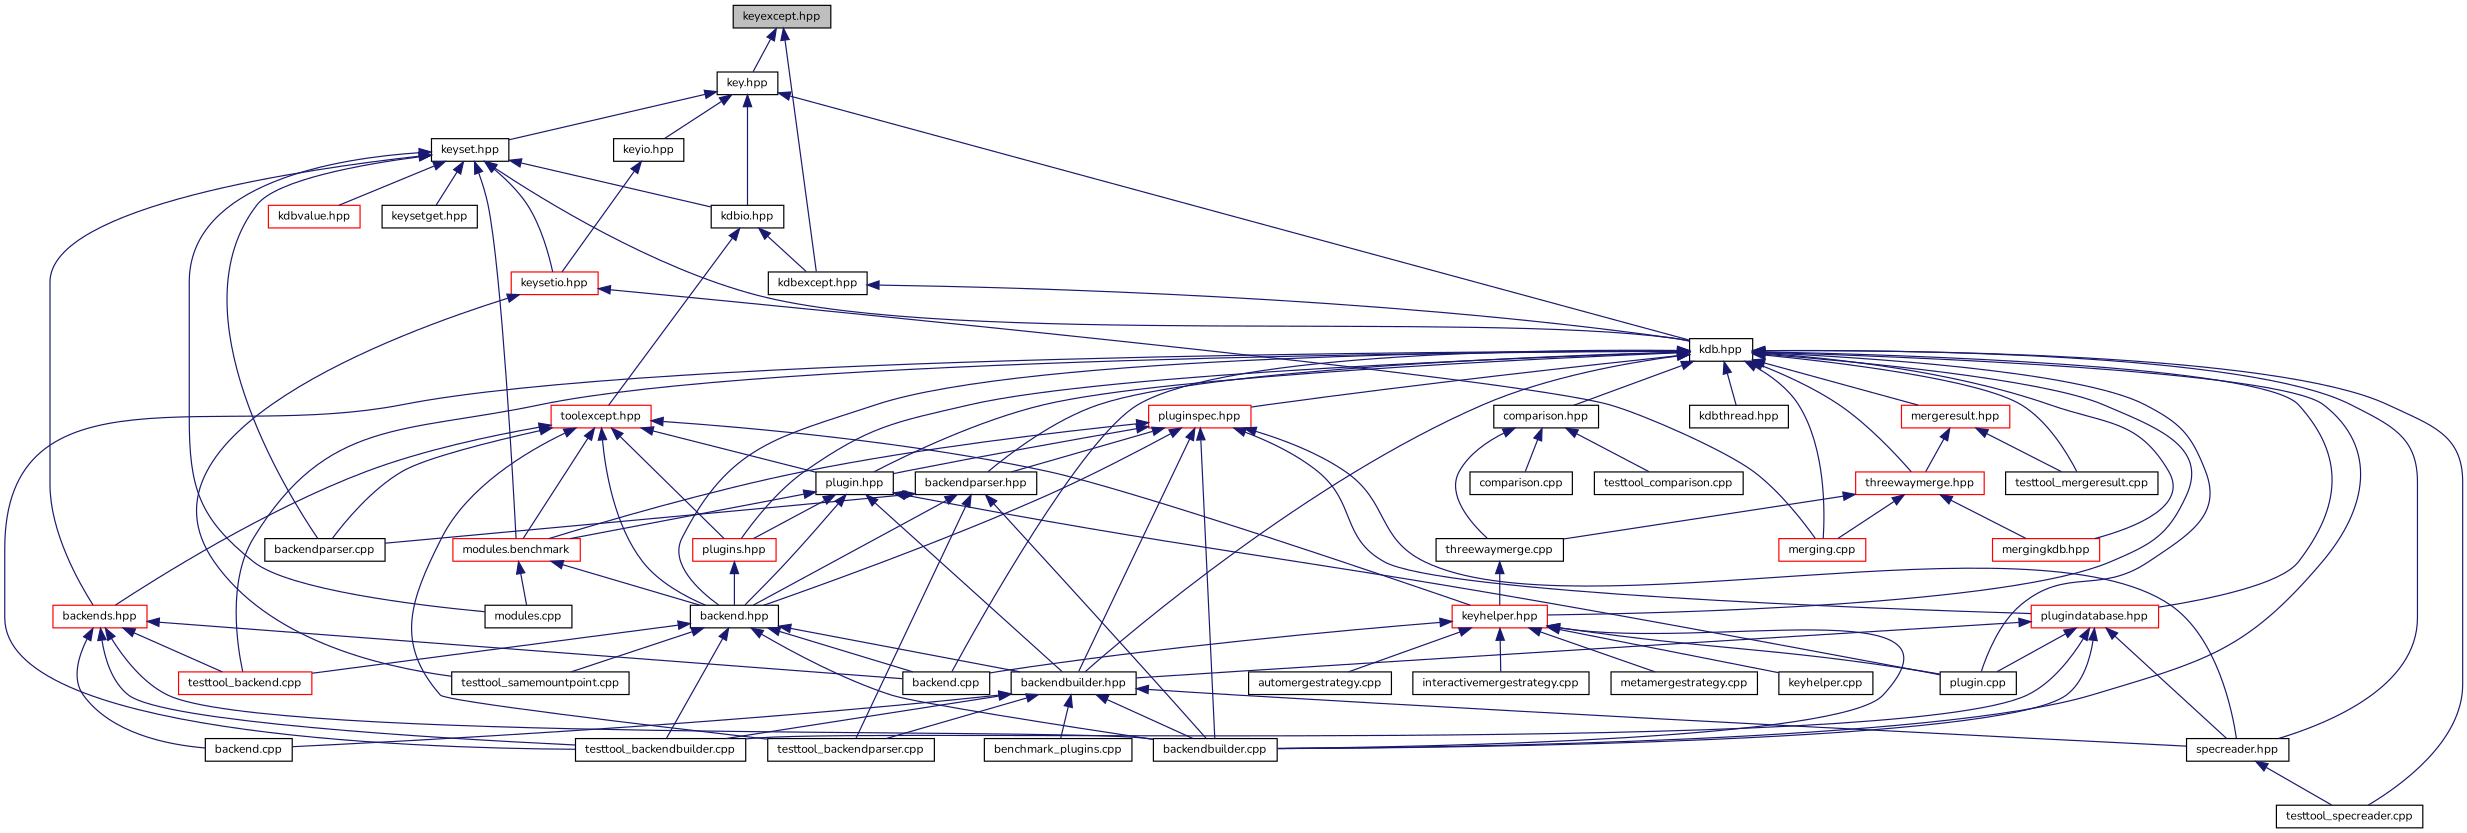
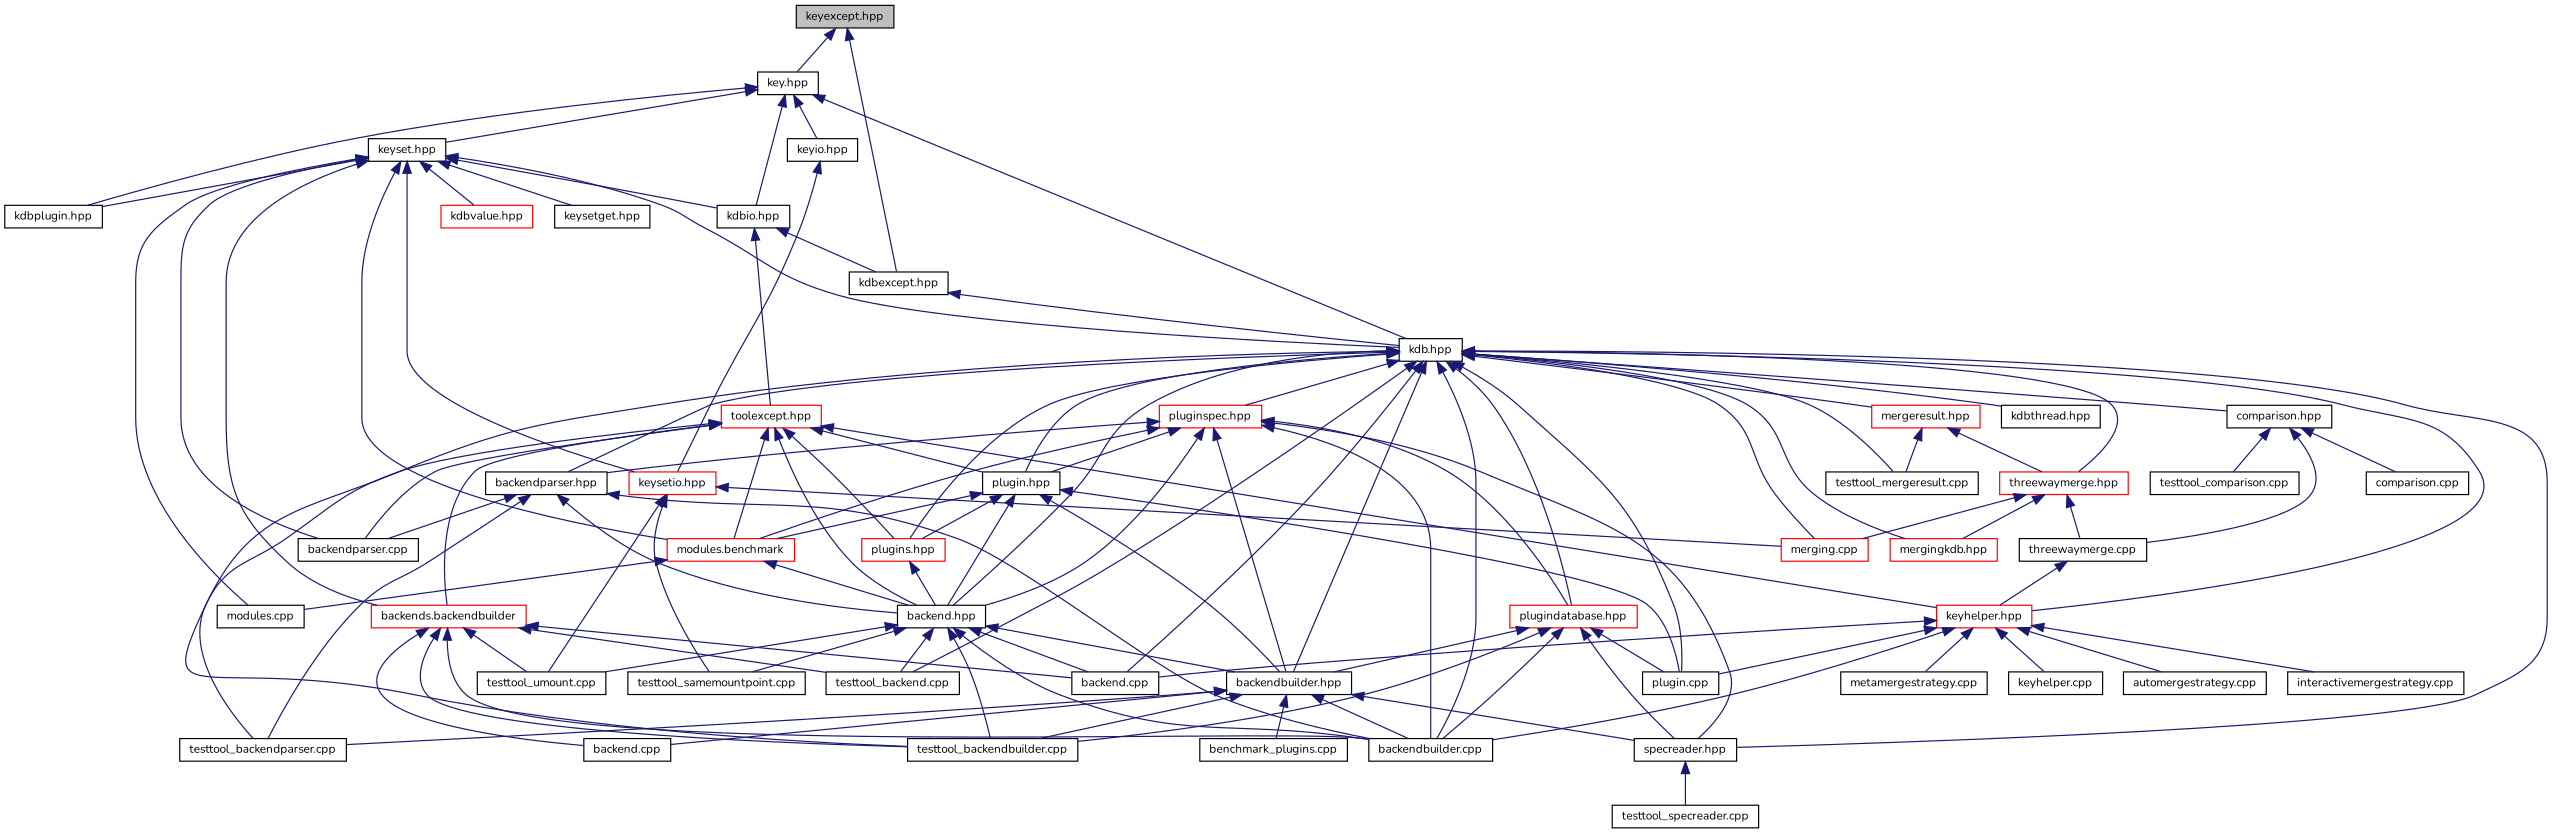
none -> (54, 217)
(2316, 384) -> none
(100, 617) -> (449, 617)
(245, 683) -> (893, 683)
none -> (542, 683)
